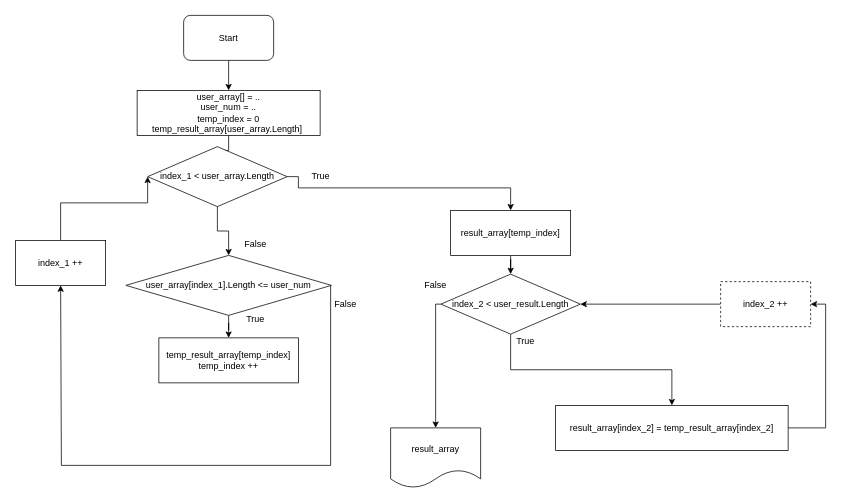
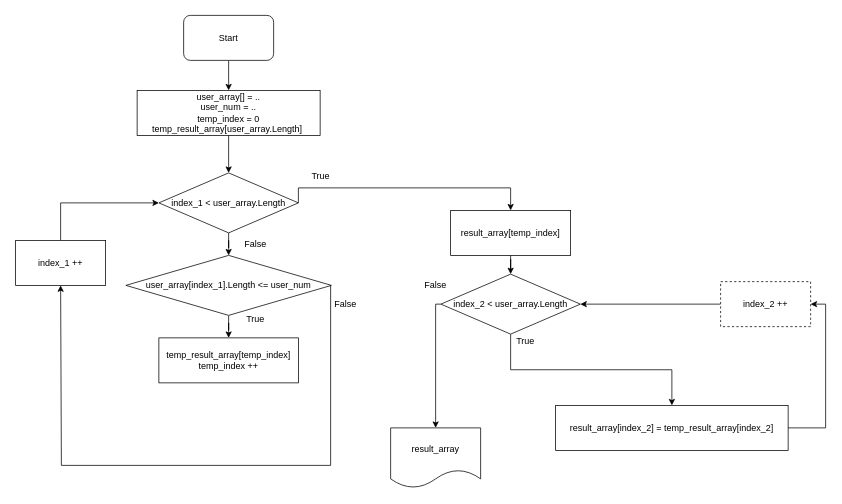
(217, 177) -> (228, 203)
(510, 304) -> (510, 304)
